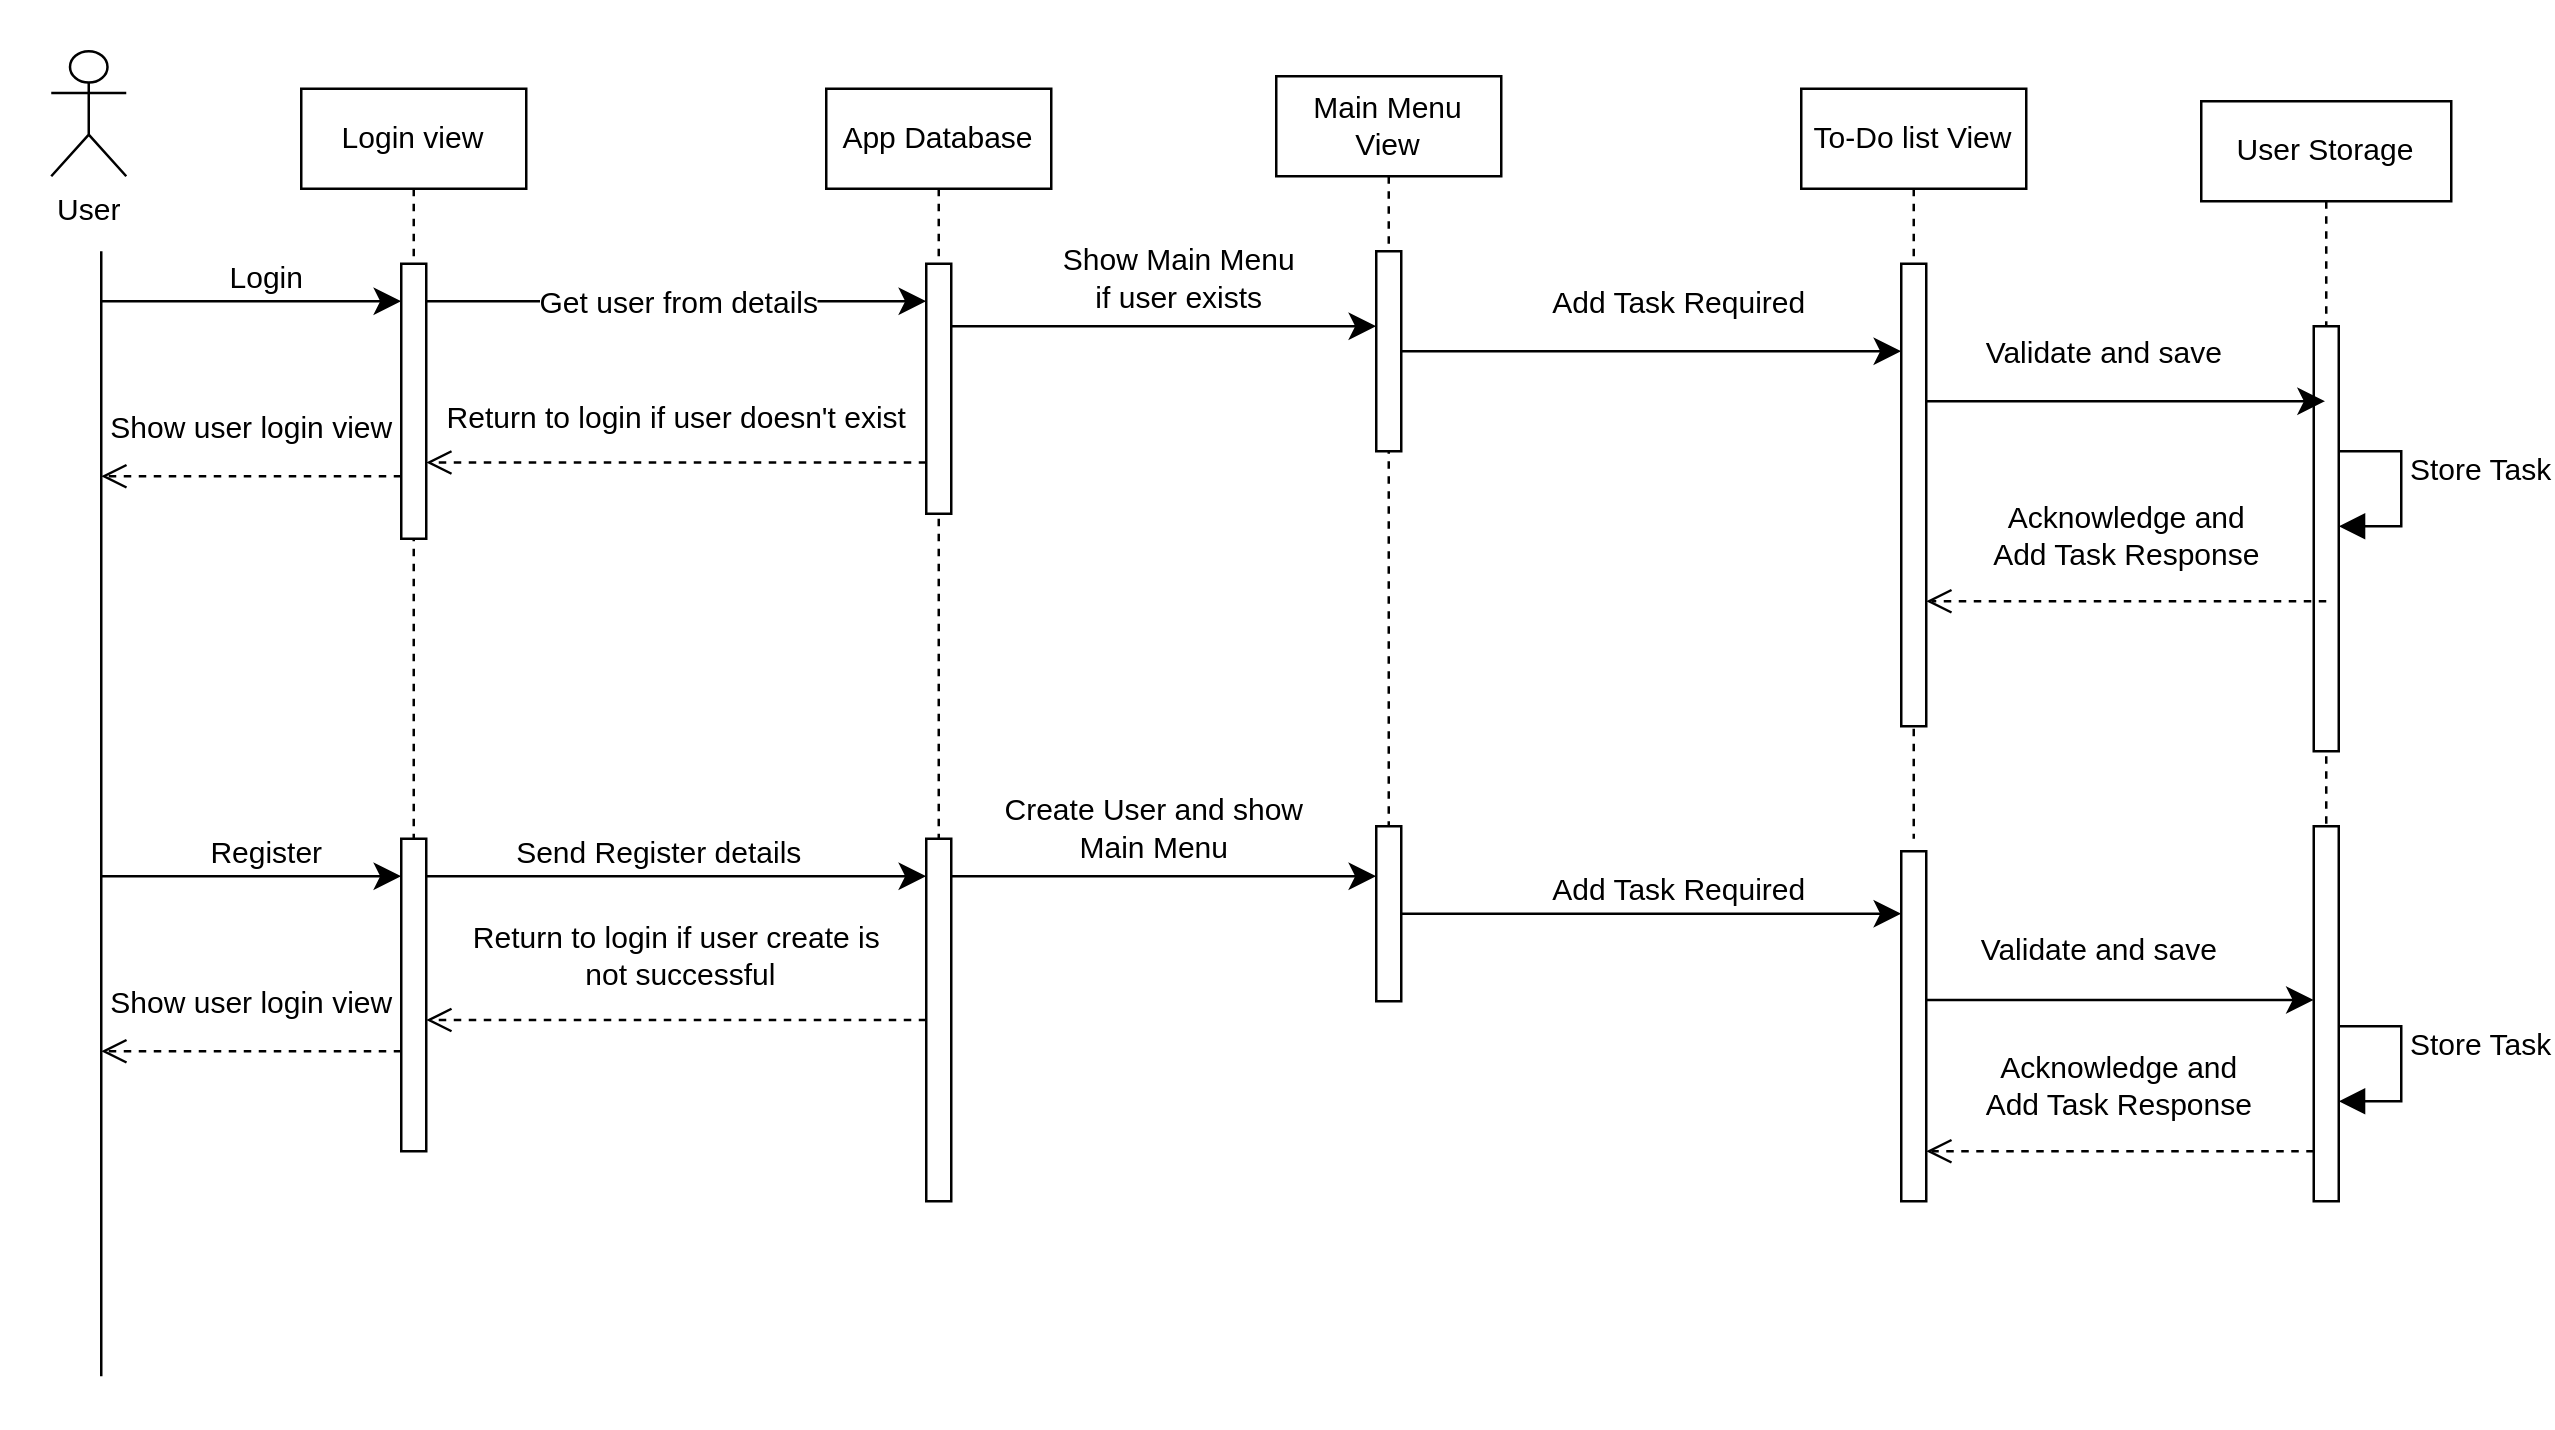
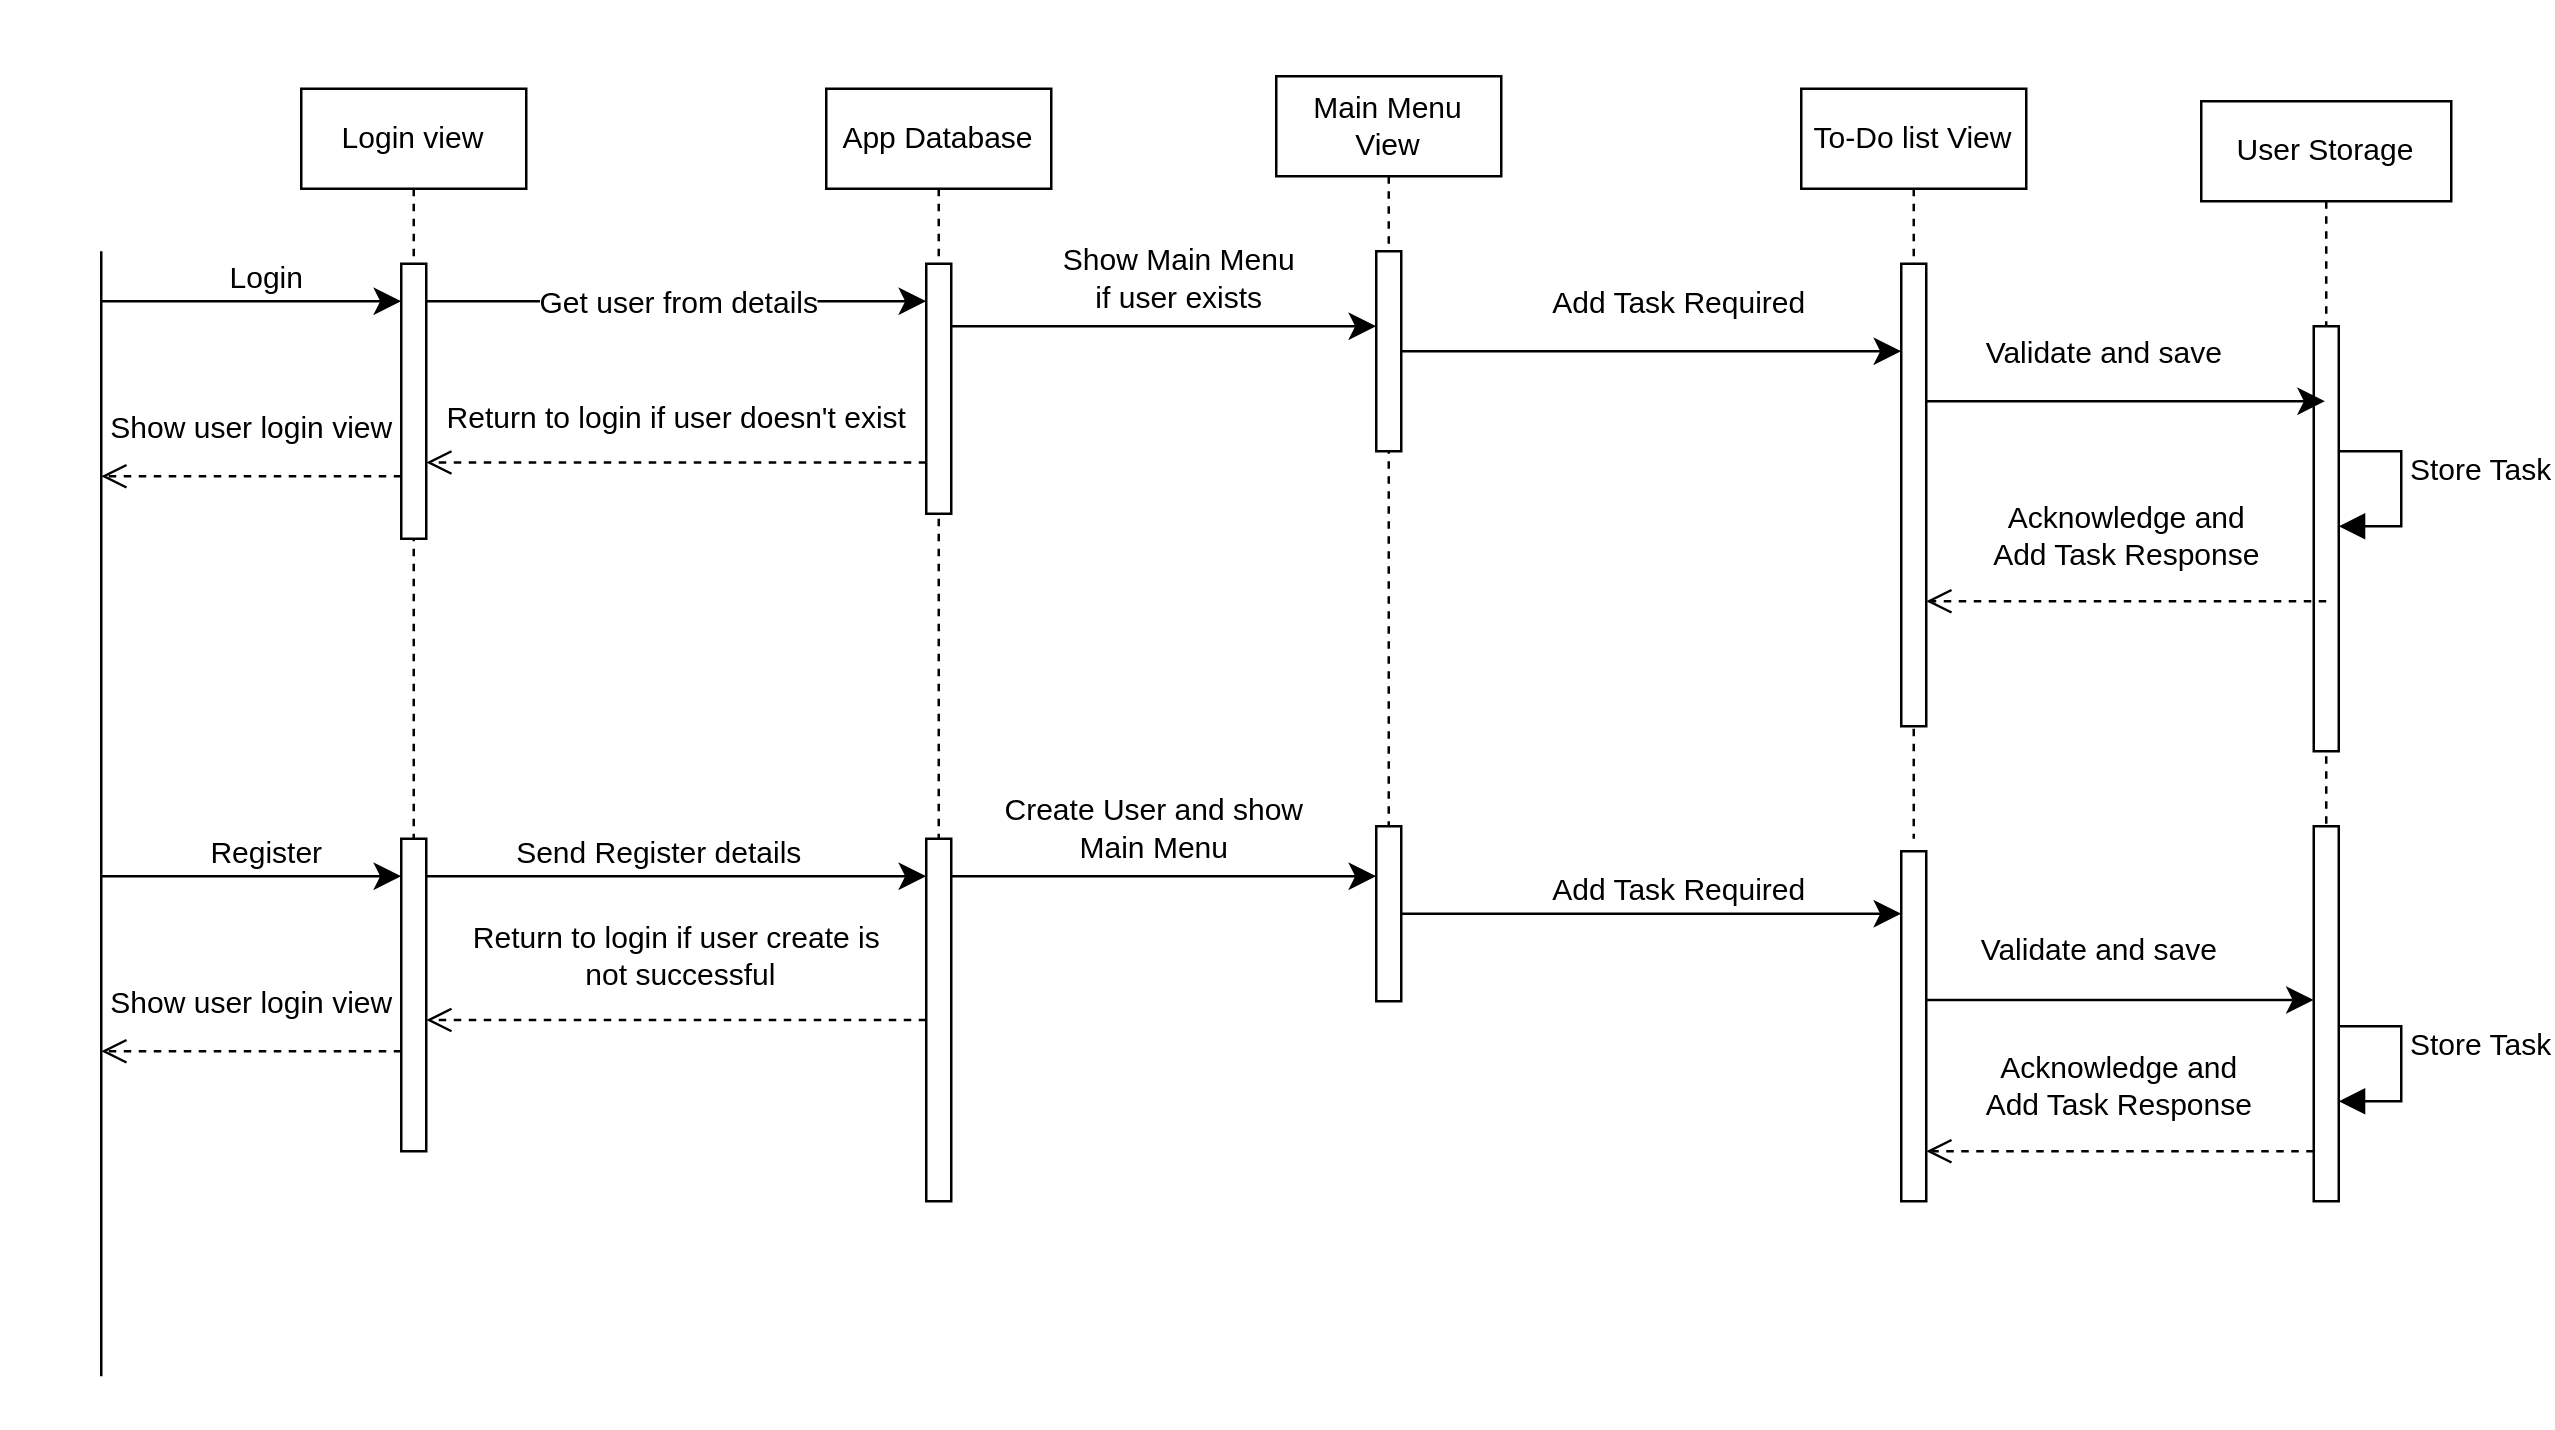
(89, 114) -> none
